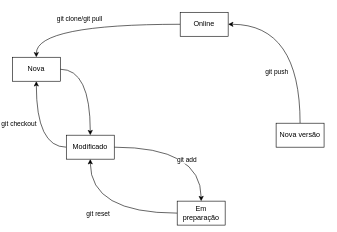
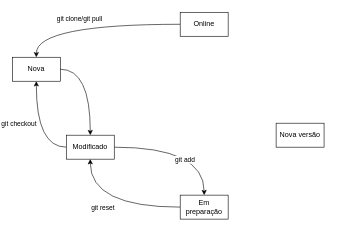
(285, 52) -> none
(201, 213) -> (204, 207)
